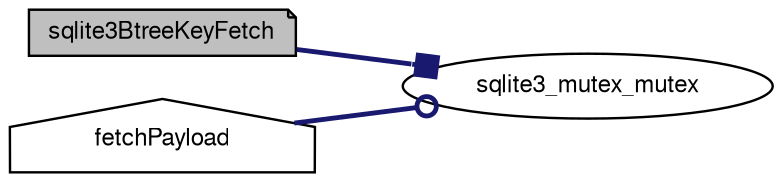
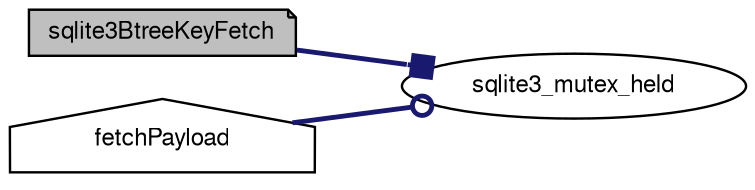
(588, 86) -> (574, 86)
